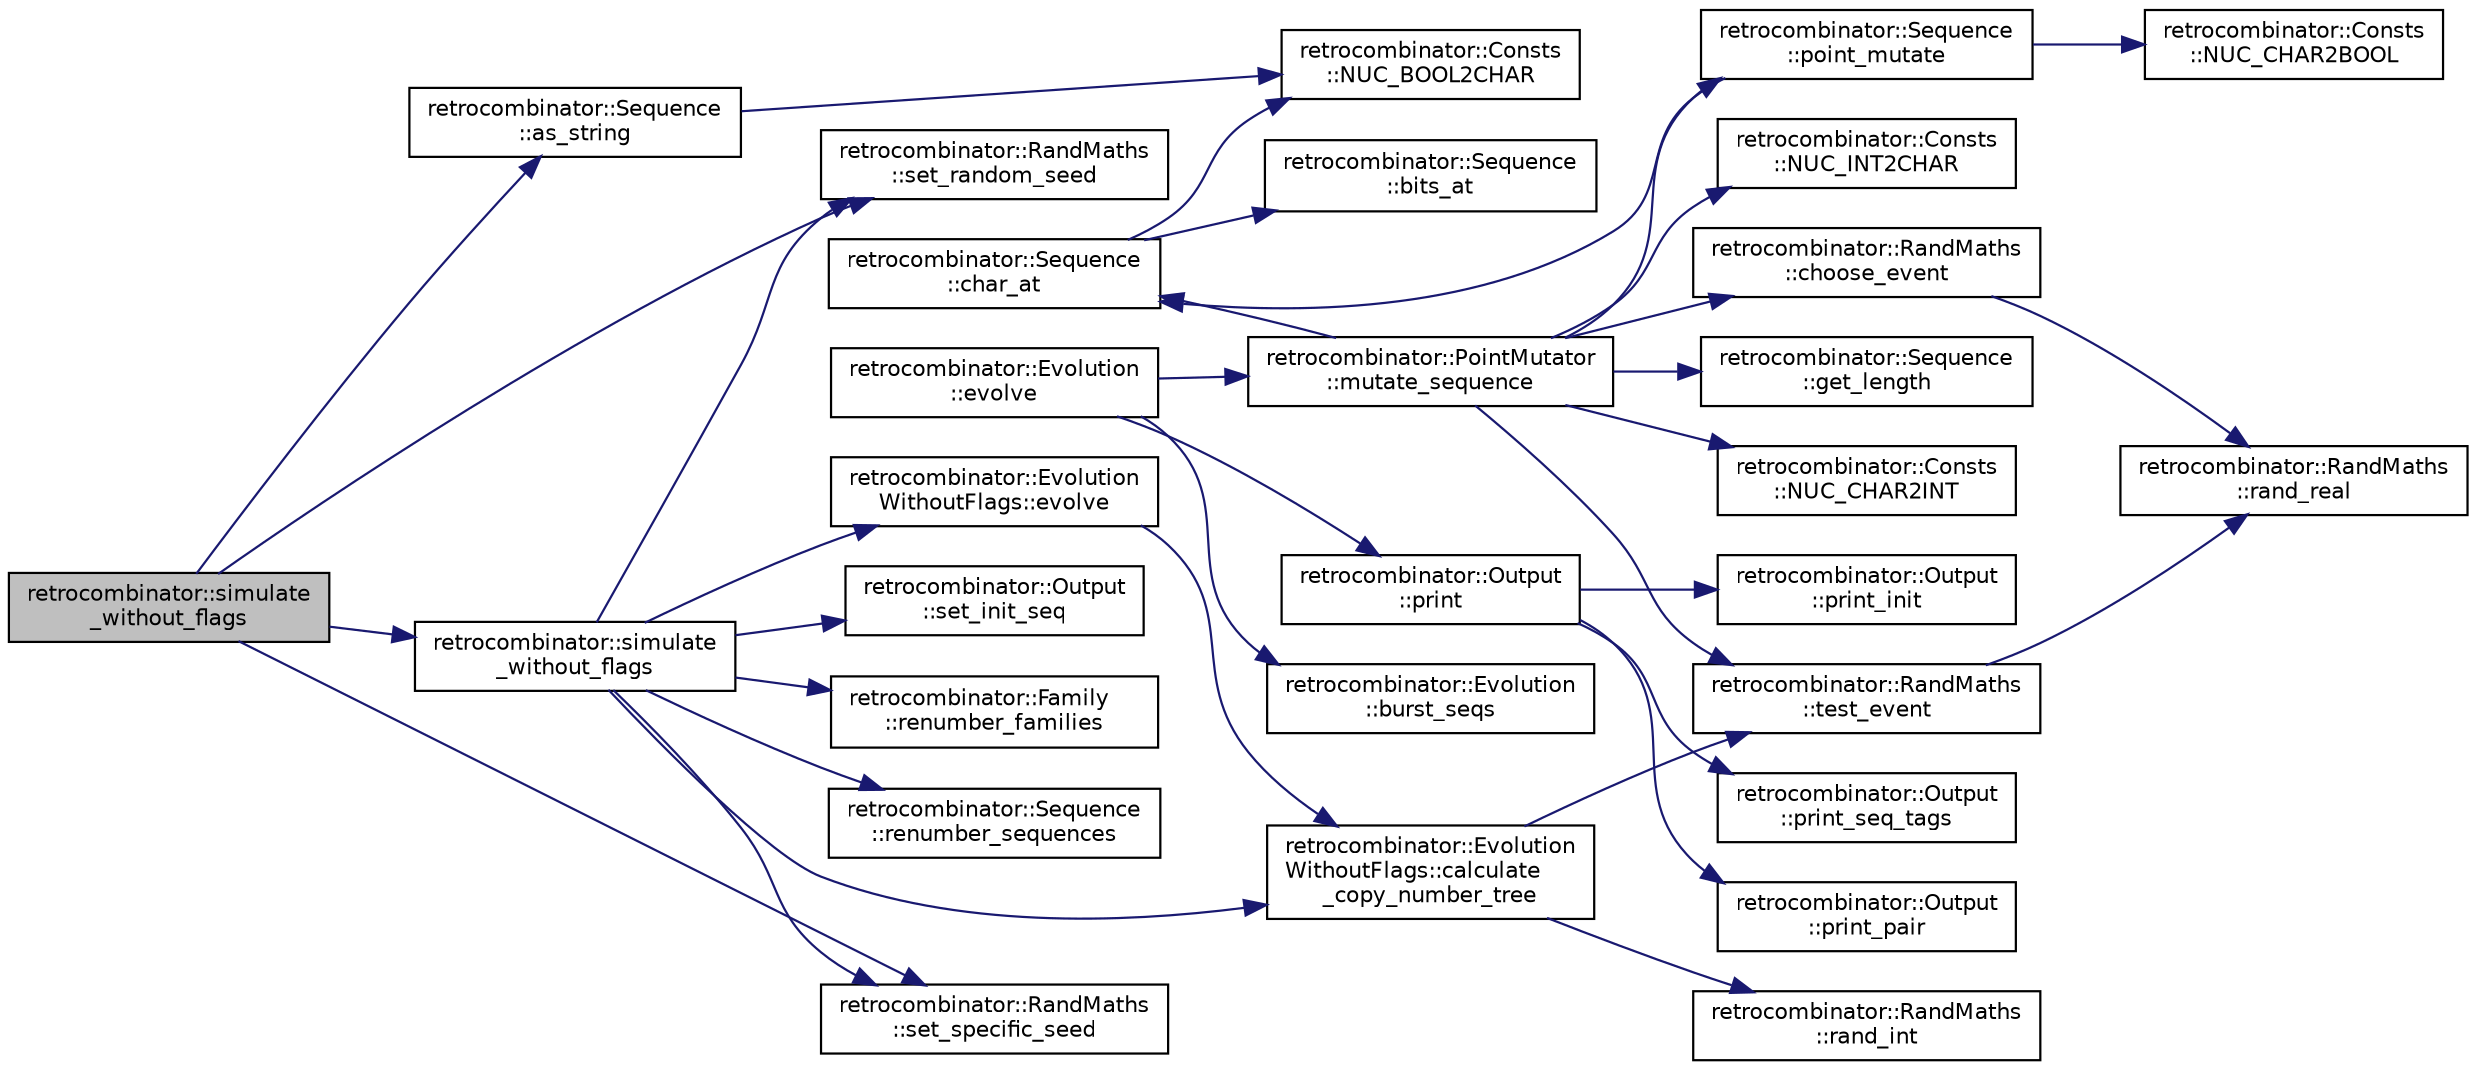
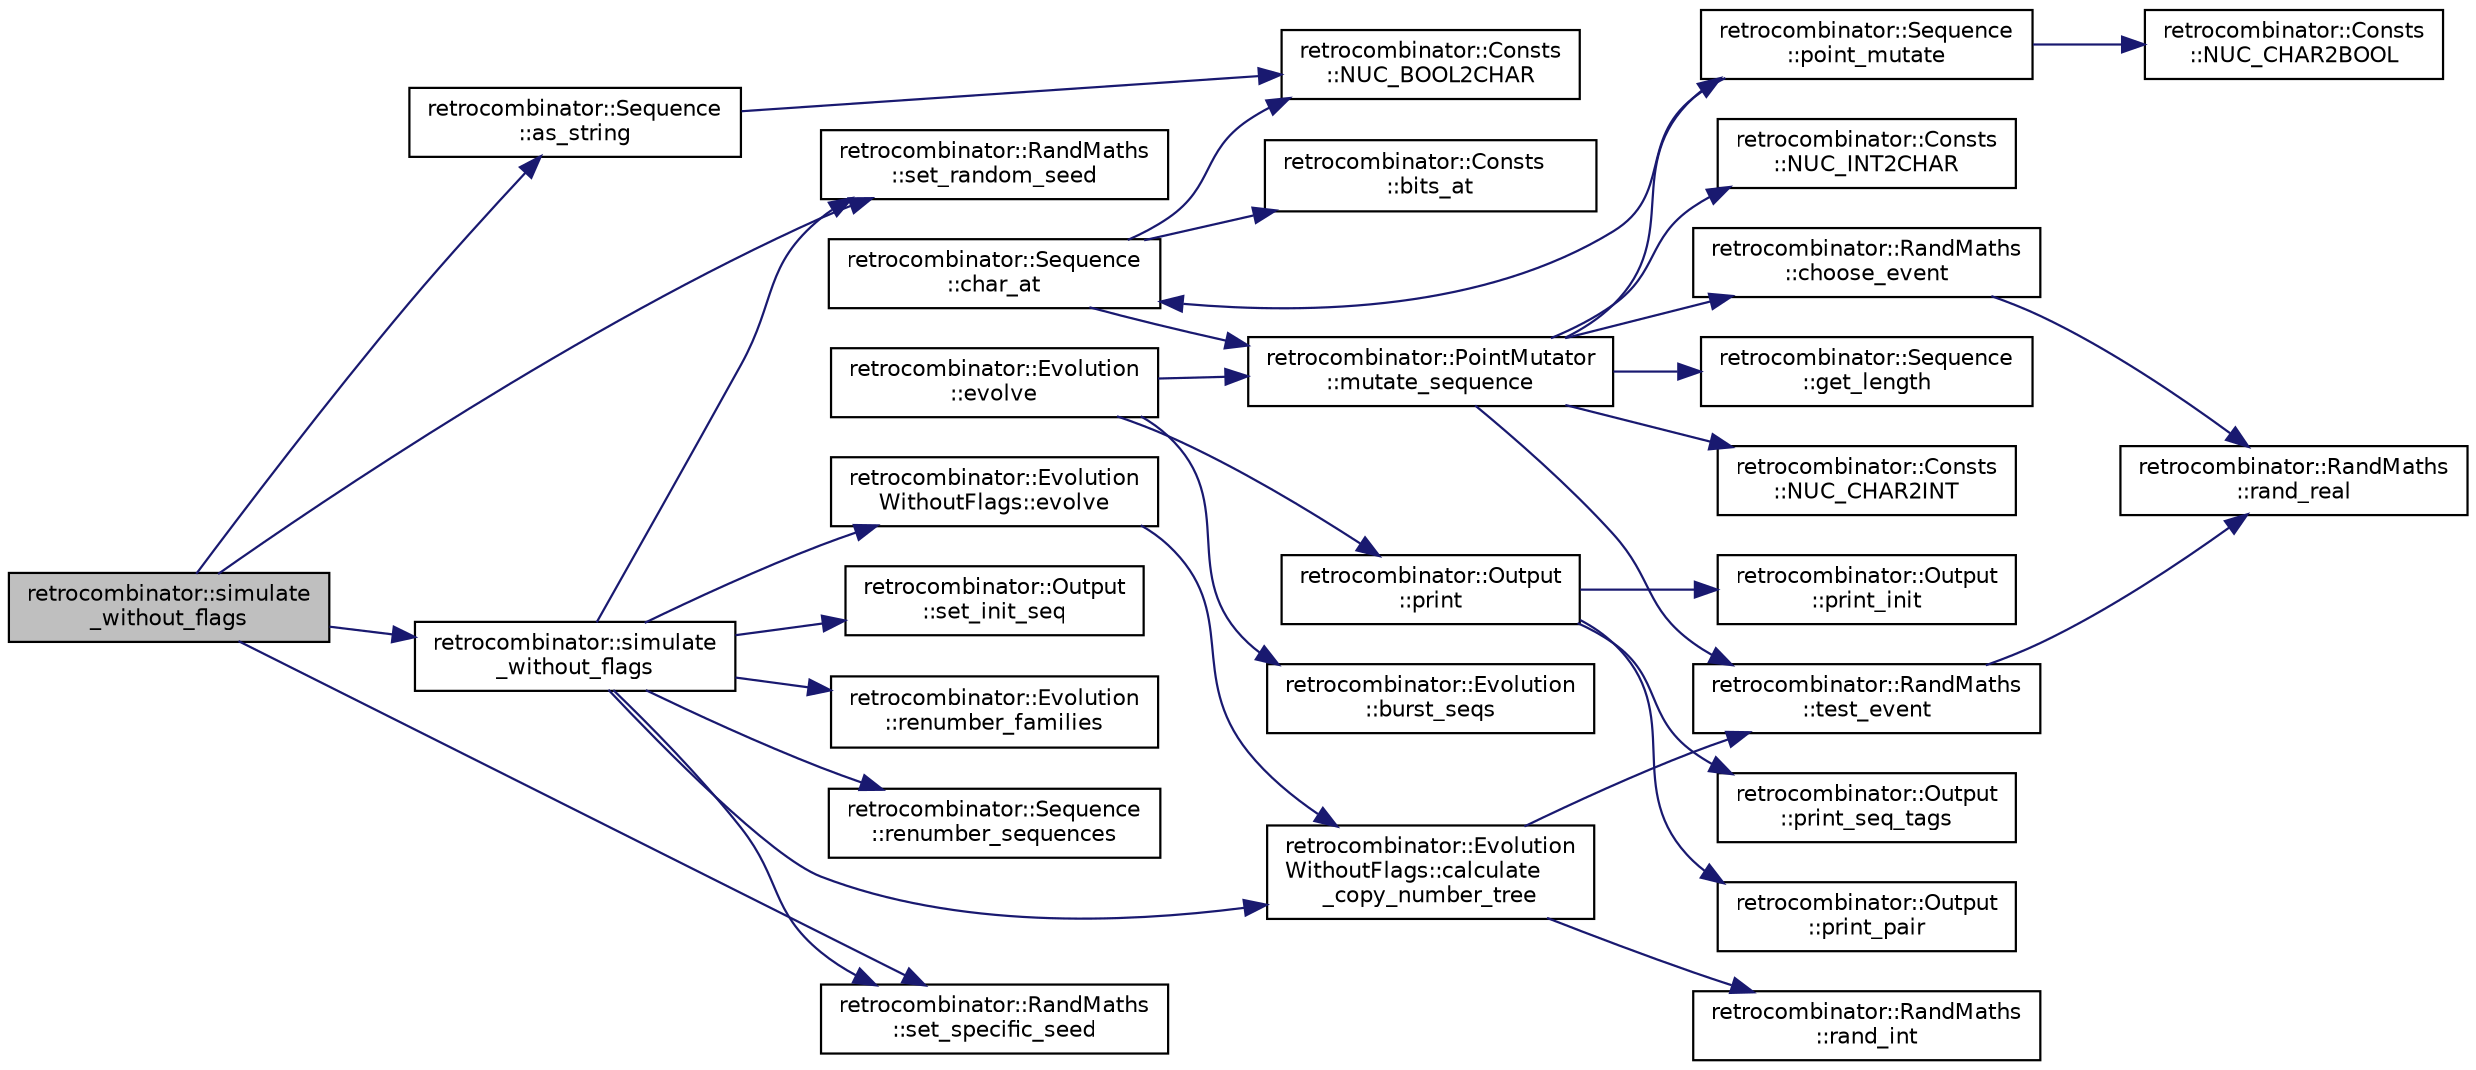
(1431, 176) -> (1431, 176)
(1271, 321) -> (1158, 325)
(995, 712) -> (995, 712)
